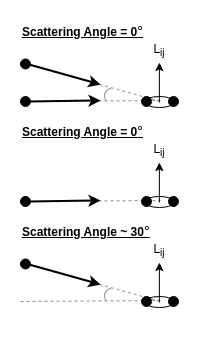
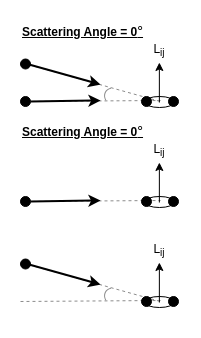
(91, 231) -> none
